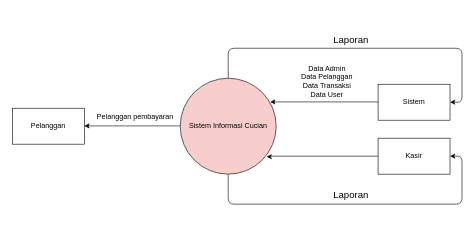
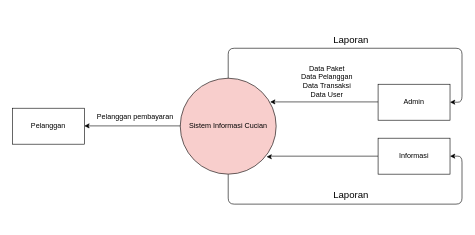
(327, 81) -> (327, 81)
(414, 102) -> (414, 102)
(414, 156) -> (414, 156)
